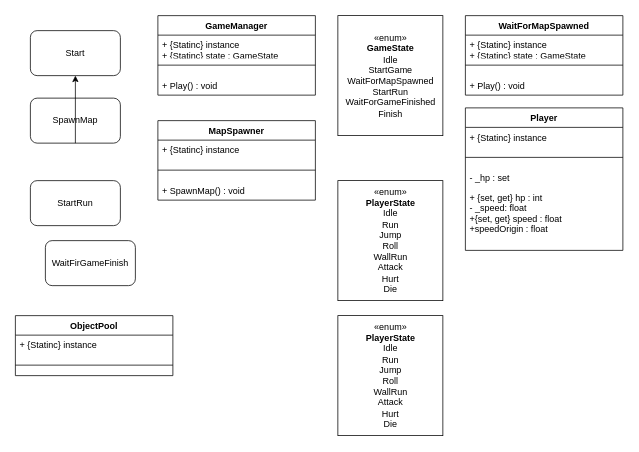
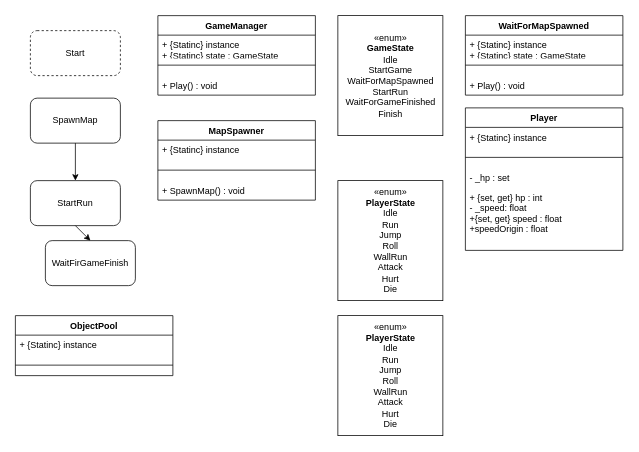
(75, 53) -> (75, 53)
(75, 112) -> (75, 159)
none -> (81, 231)
